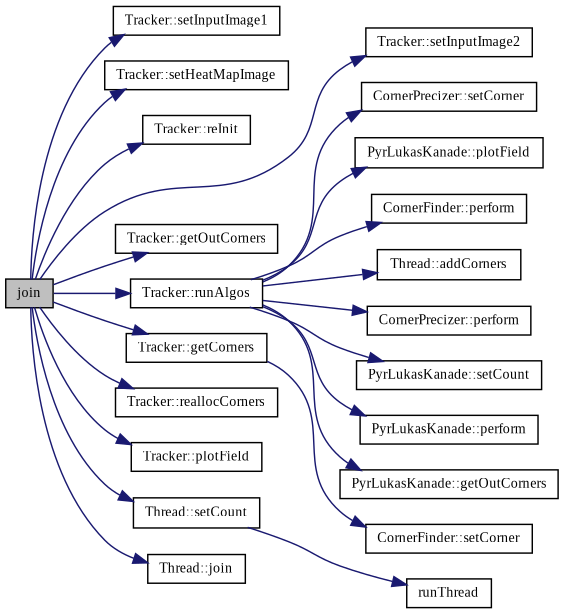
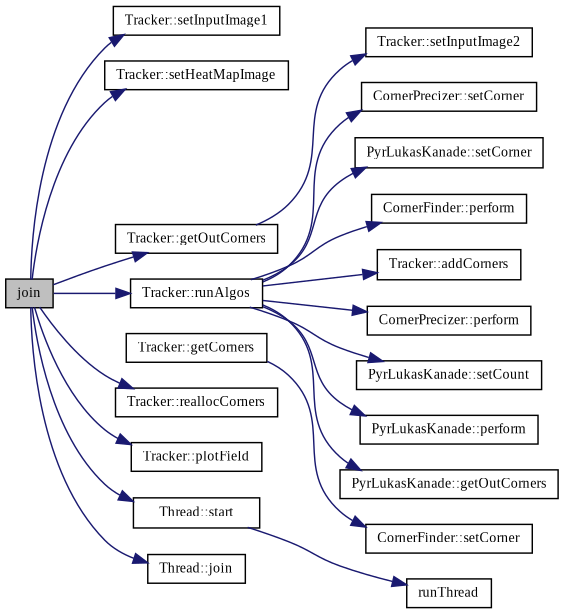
(197, 130) -> none
(449, 153) -> (449, 153)
(209, 186) -> (312, 148)
(449, 265) -> (449, 265)
(93, 317) -> none
(197, 513) -> (197, 513)
